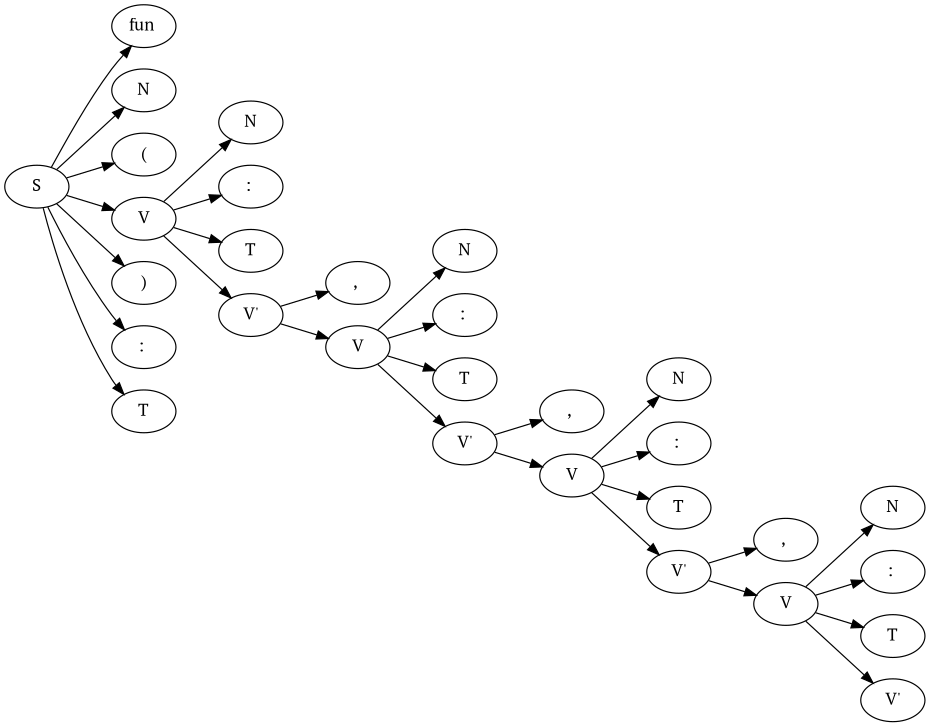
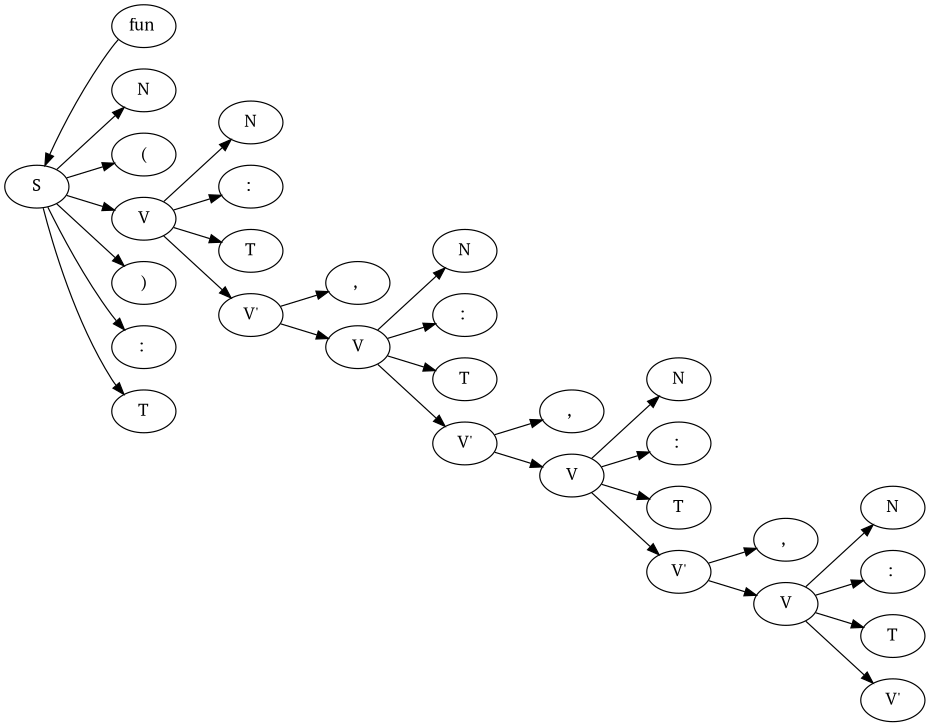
(85, 109) -> (81, 95)
